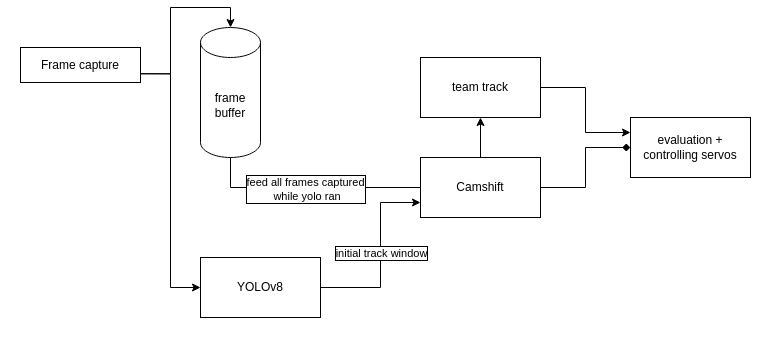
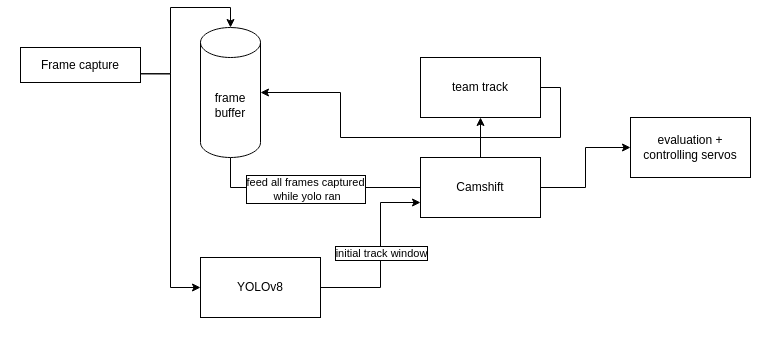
(586, 115) -> (419, 138)
(621, 148) -> (622, 148)
